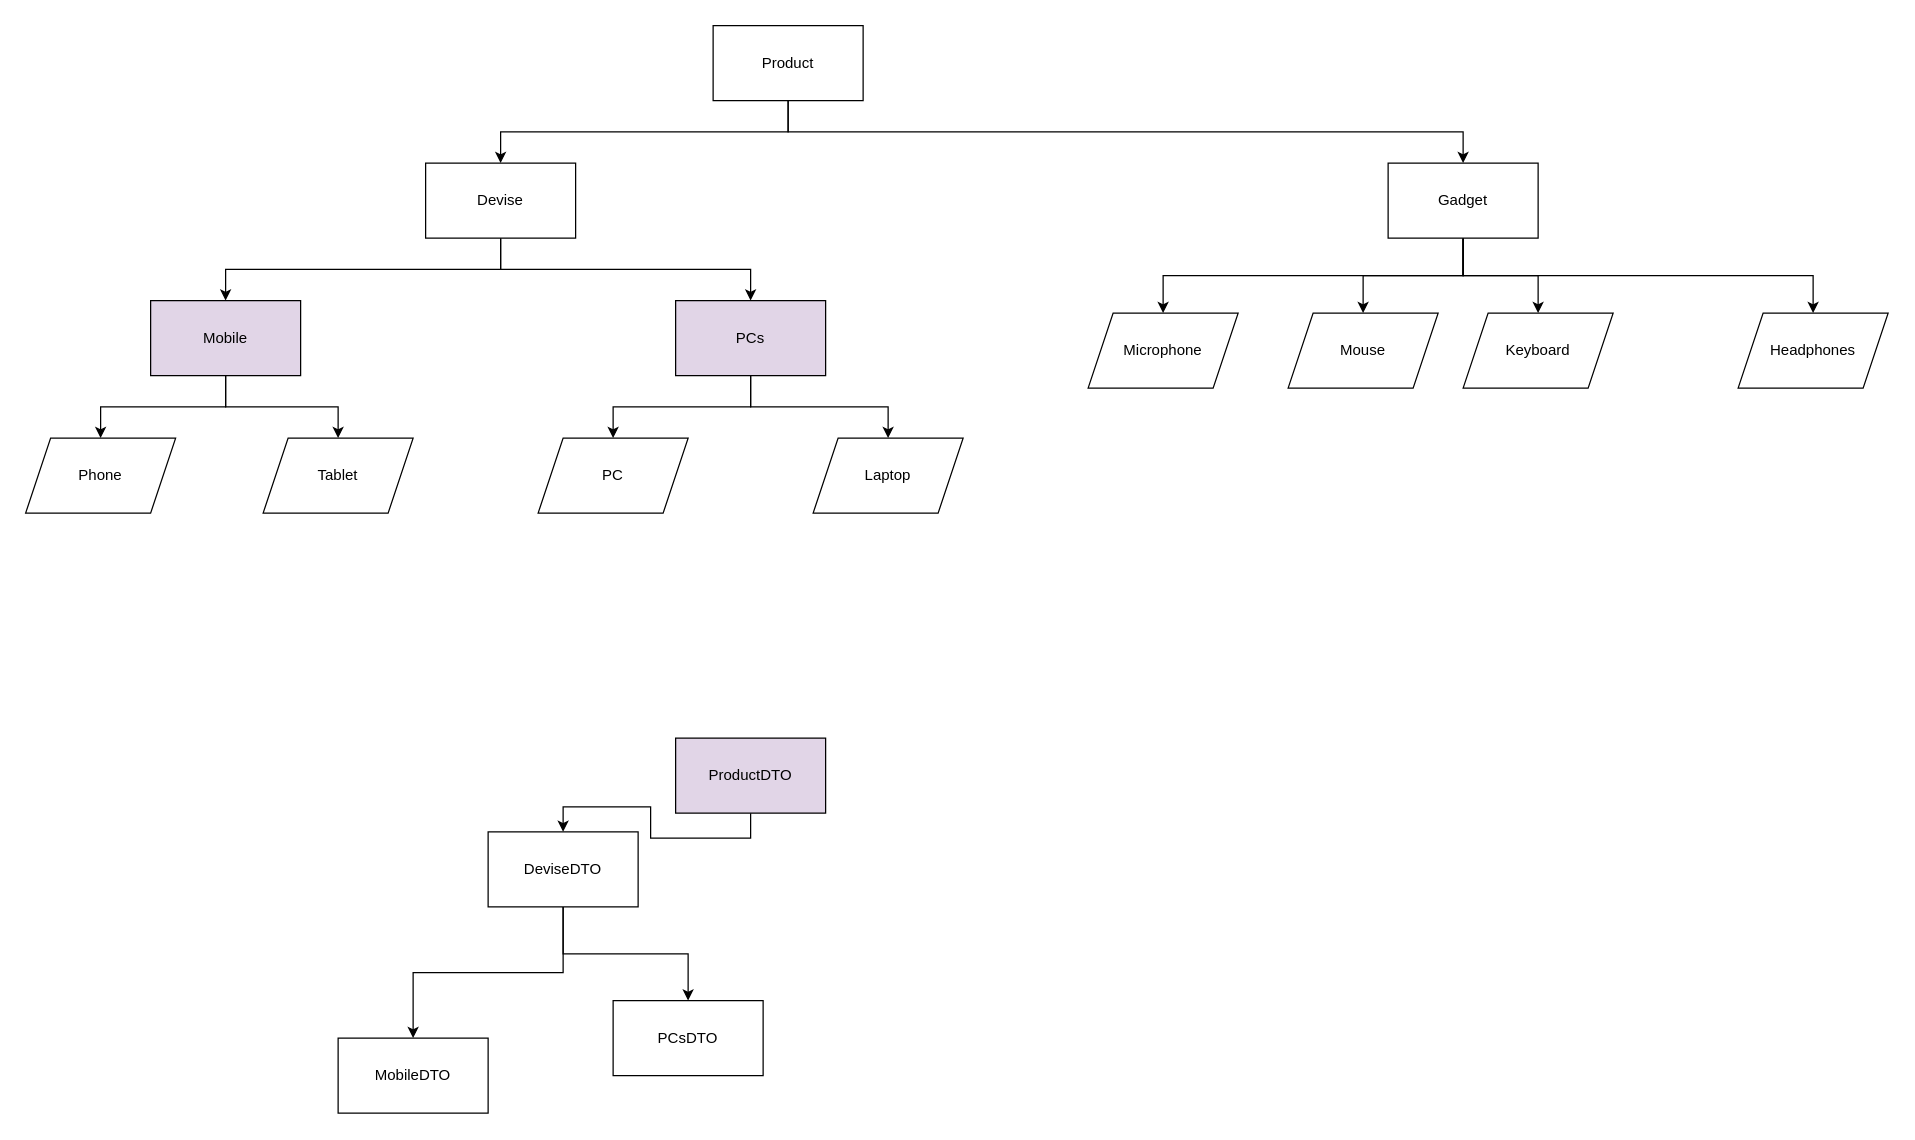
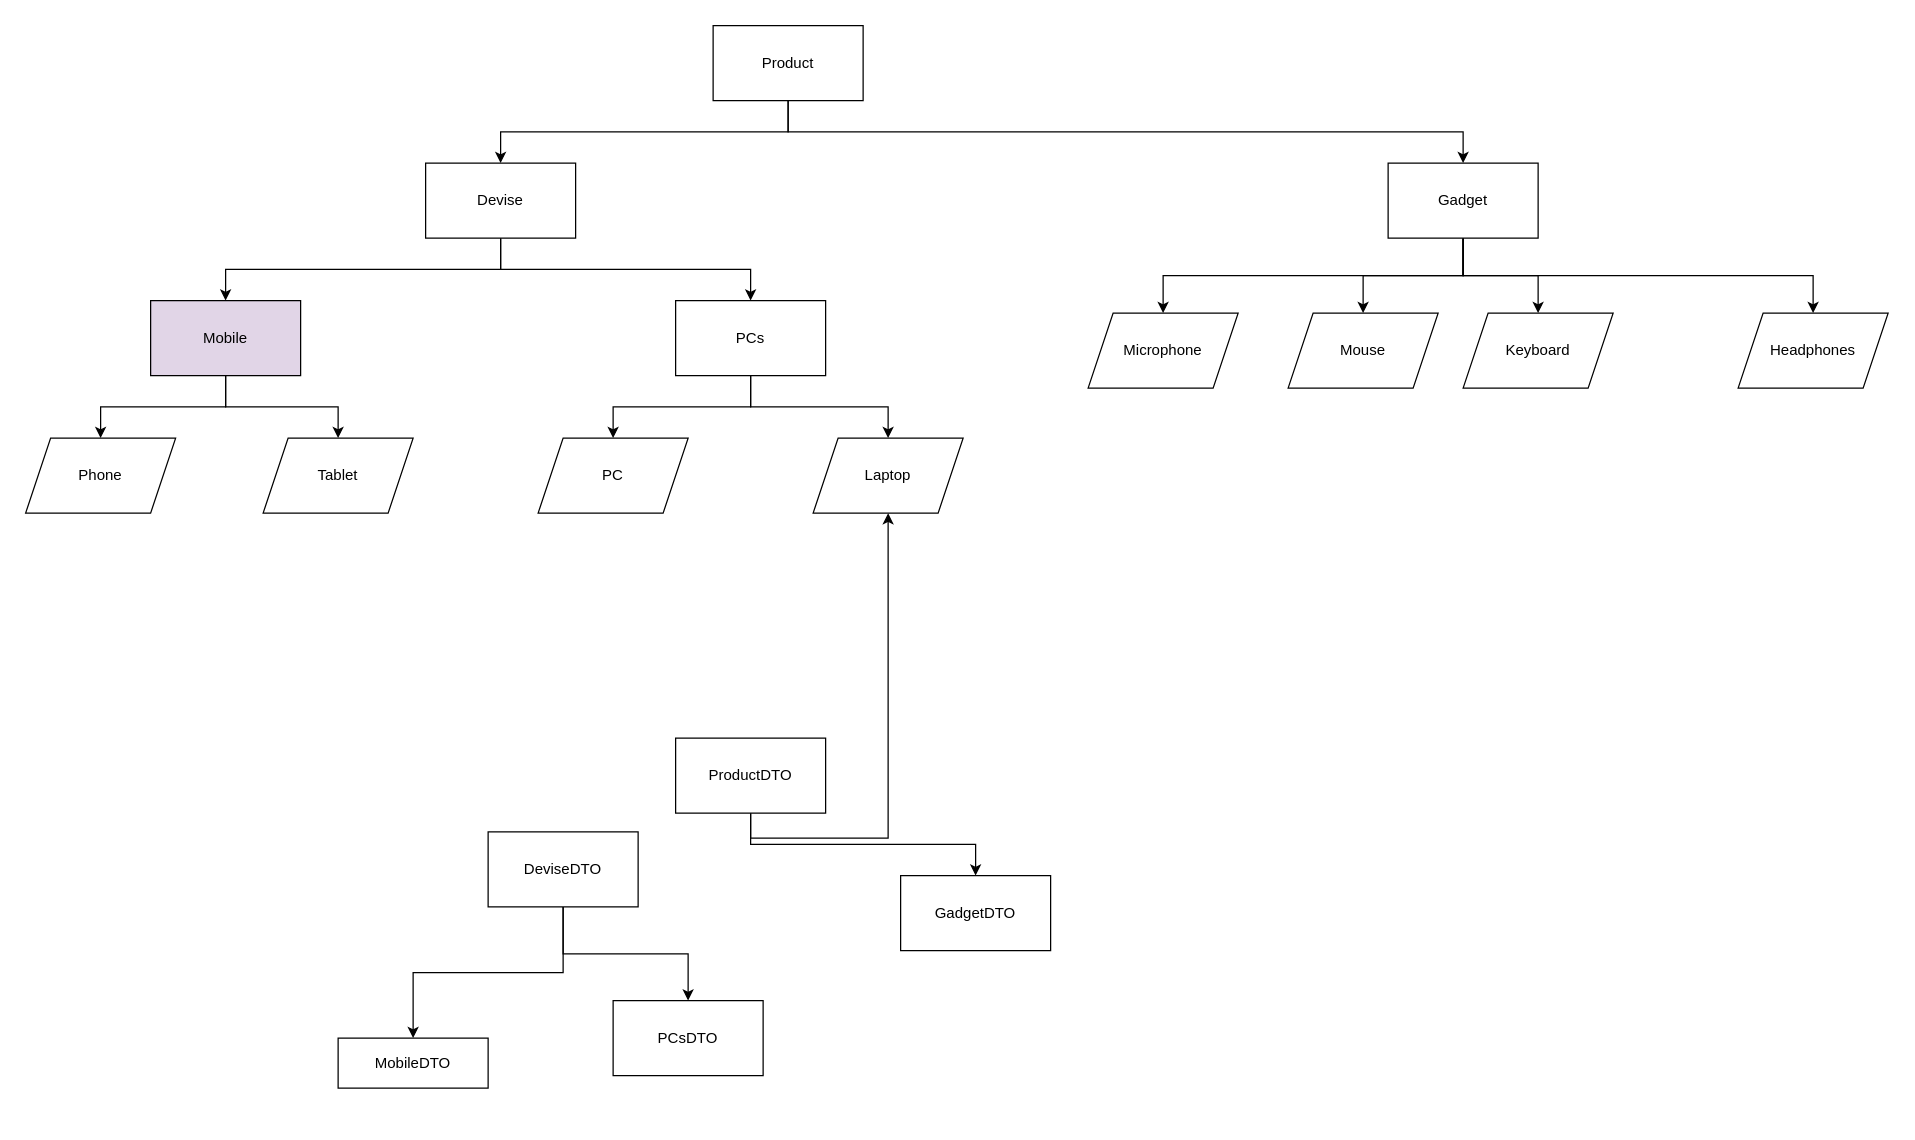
(751, 338) -> (751, 338)
(751, 776) -> (751, 776)
(651, 819) -> (888, 747)
none -> (873, 844)
none -> (976, 913)
(413, 1076) -> (413, 1063)
